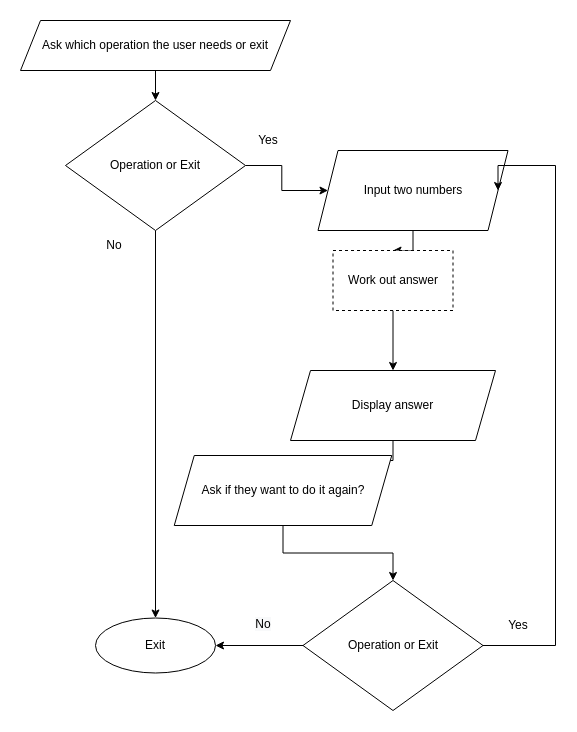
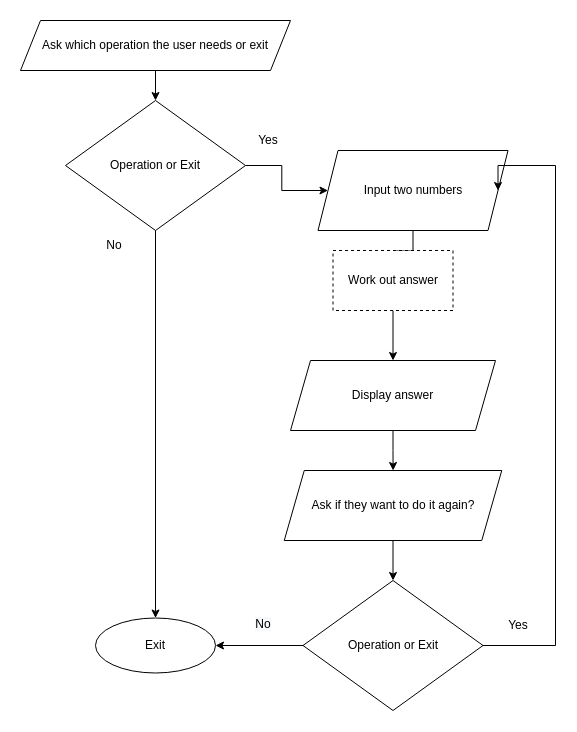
(400, 251) -> (398, 251)
(393, 406) -> (393, 396)
(283, 491) -> (393, 506)
